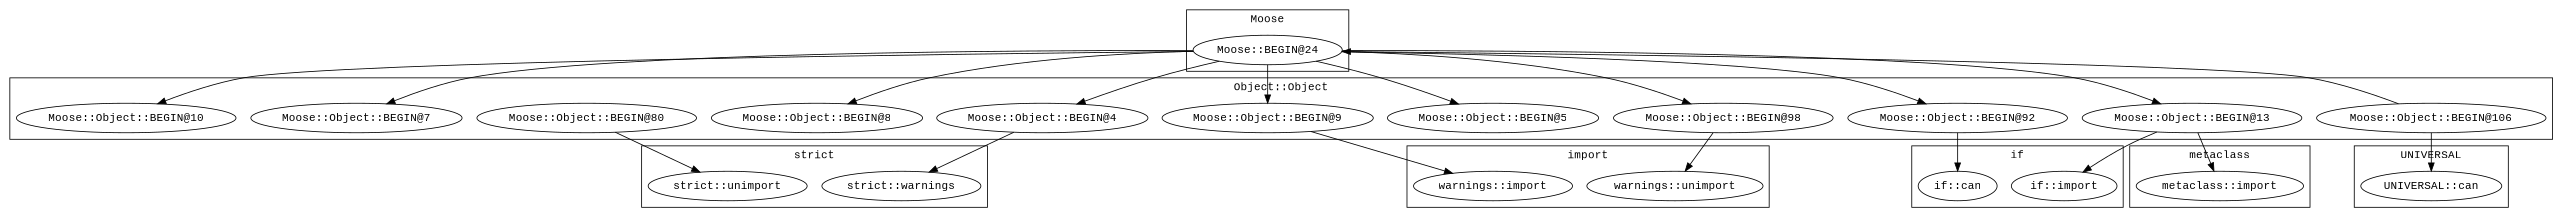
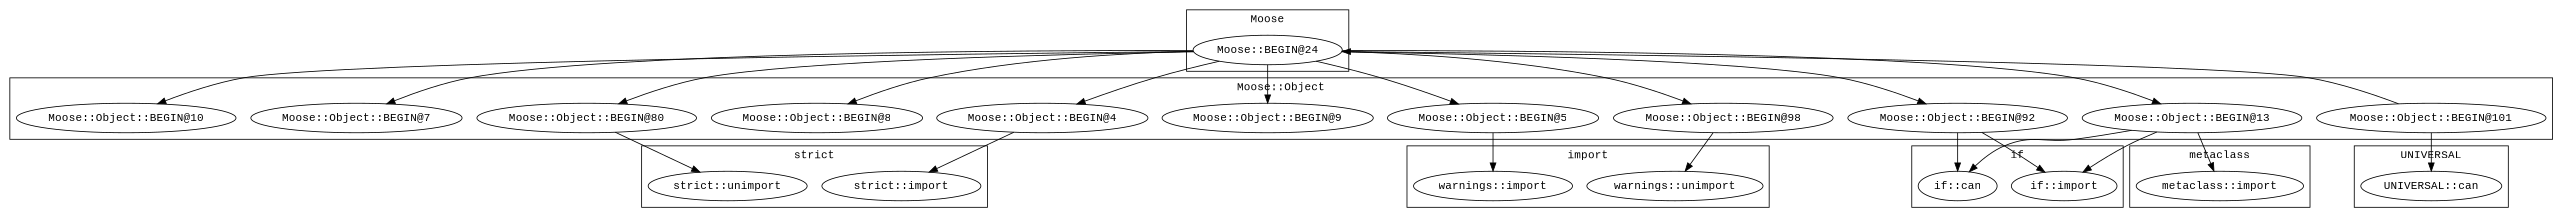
none -> (908, 60)
(1281, 87) -> (1281, 87)
(2431, 118) -> (2431, 118)
none -> (2050, 140)
(1378, 151) -> (1493, 151)
none -> (2013, 151)
(901, 186) -> (901, 186)
